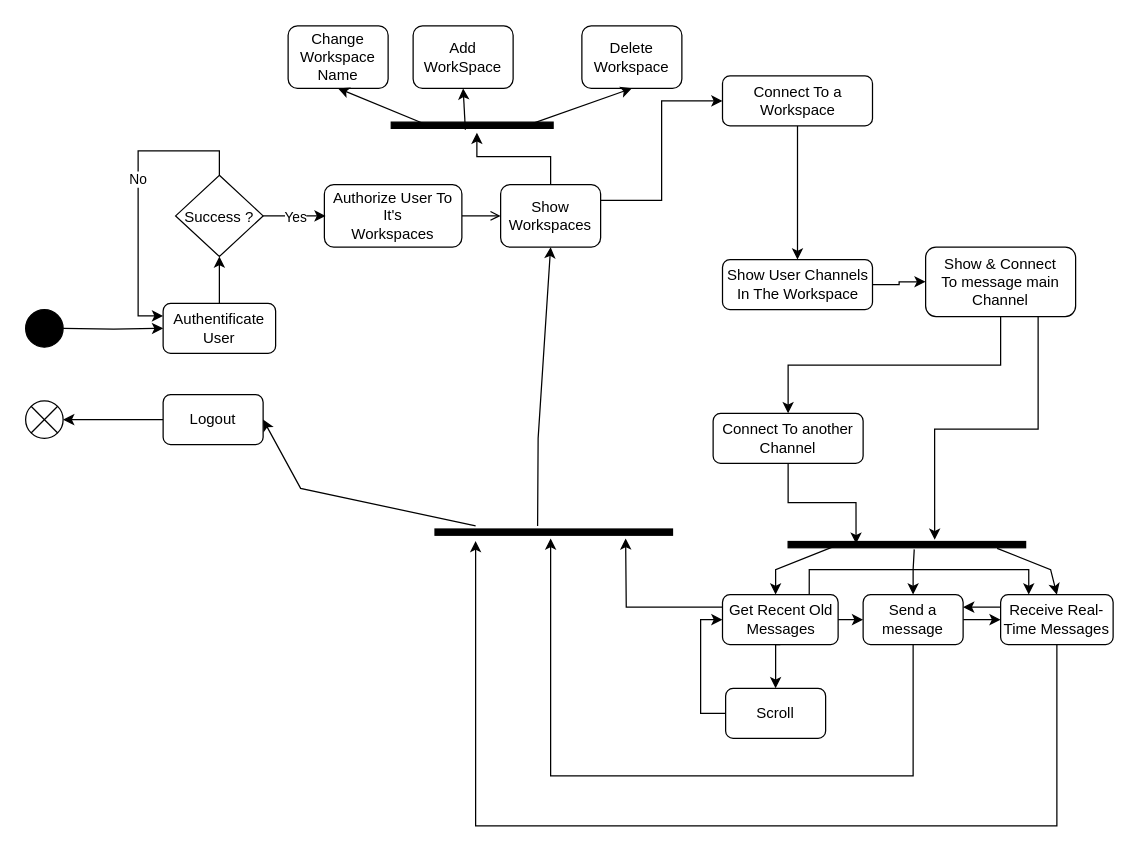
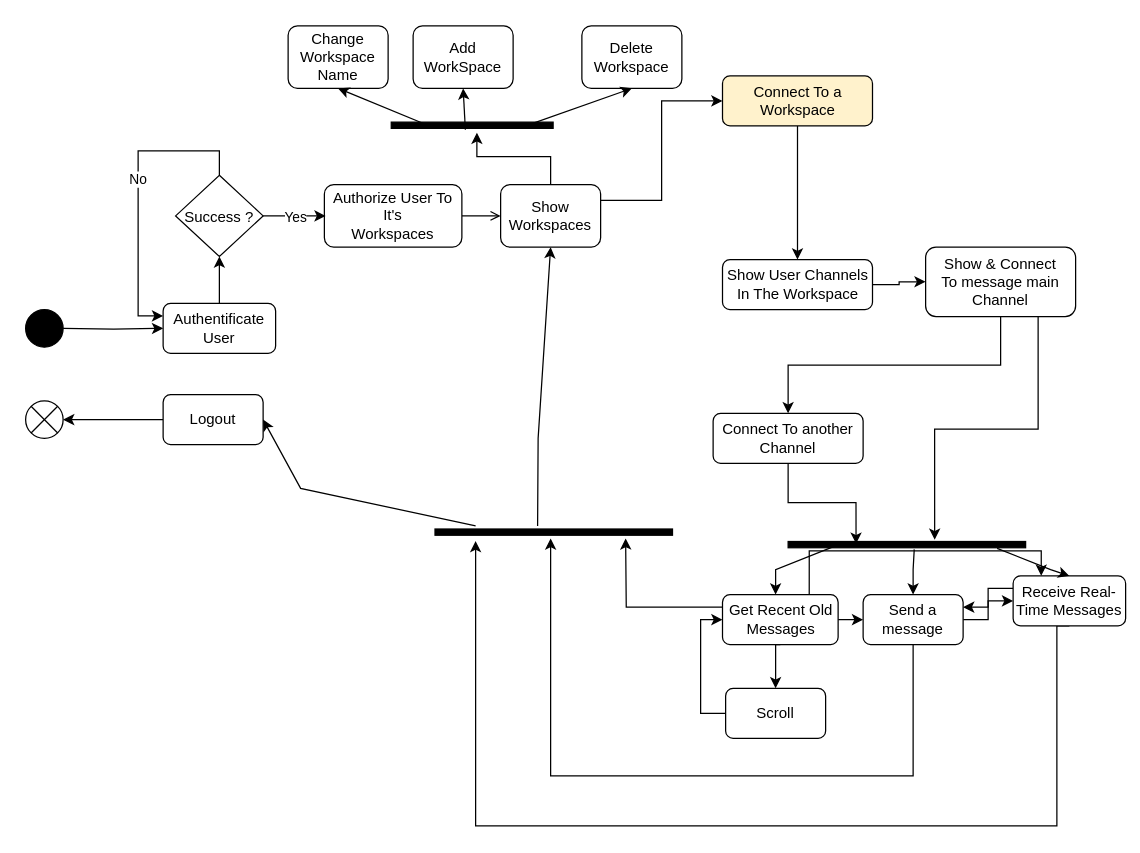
(798, 101) -> (798, 101)
(1057, 619) -> (1069, 601)
